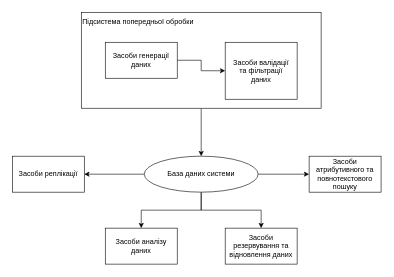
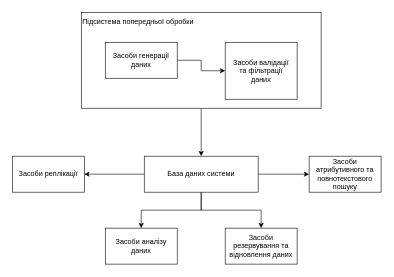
(201, 174) -> (201, 174)
